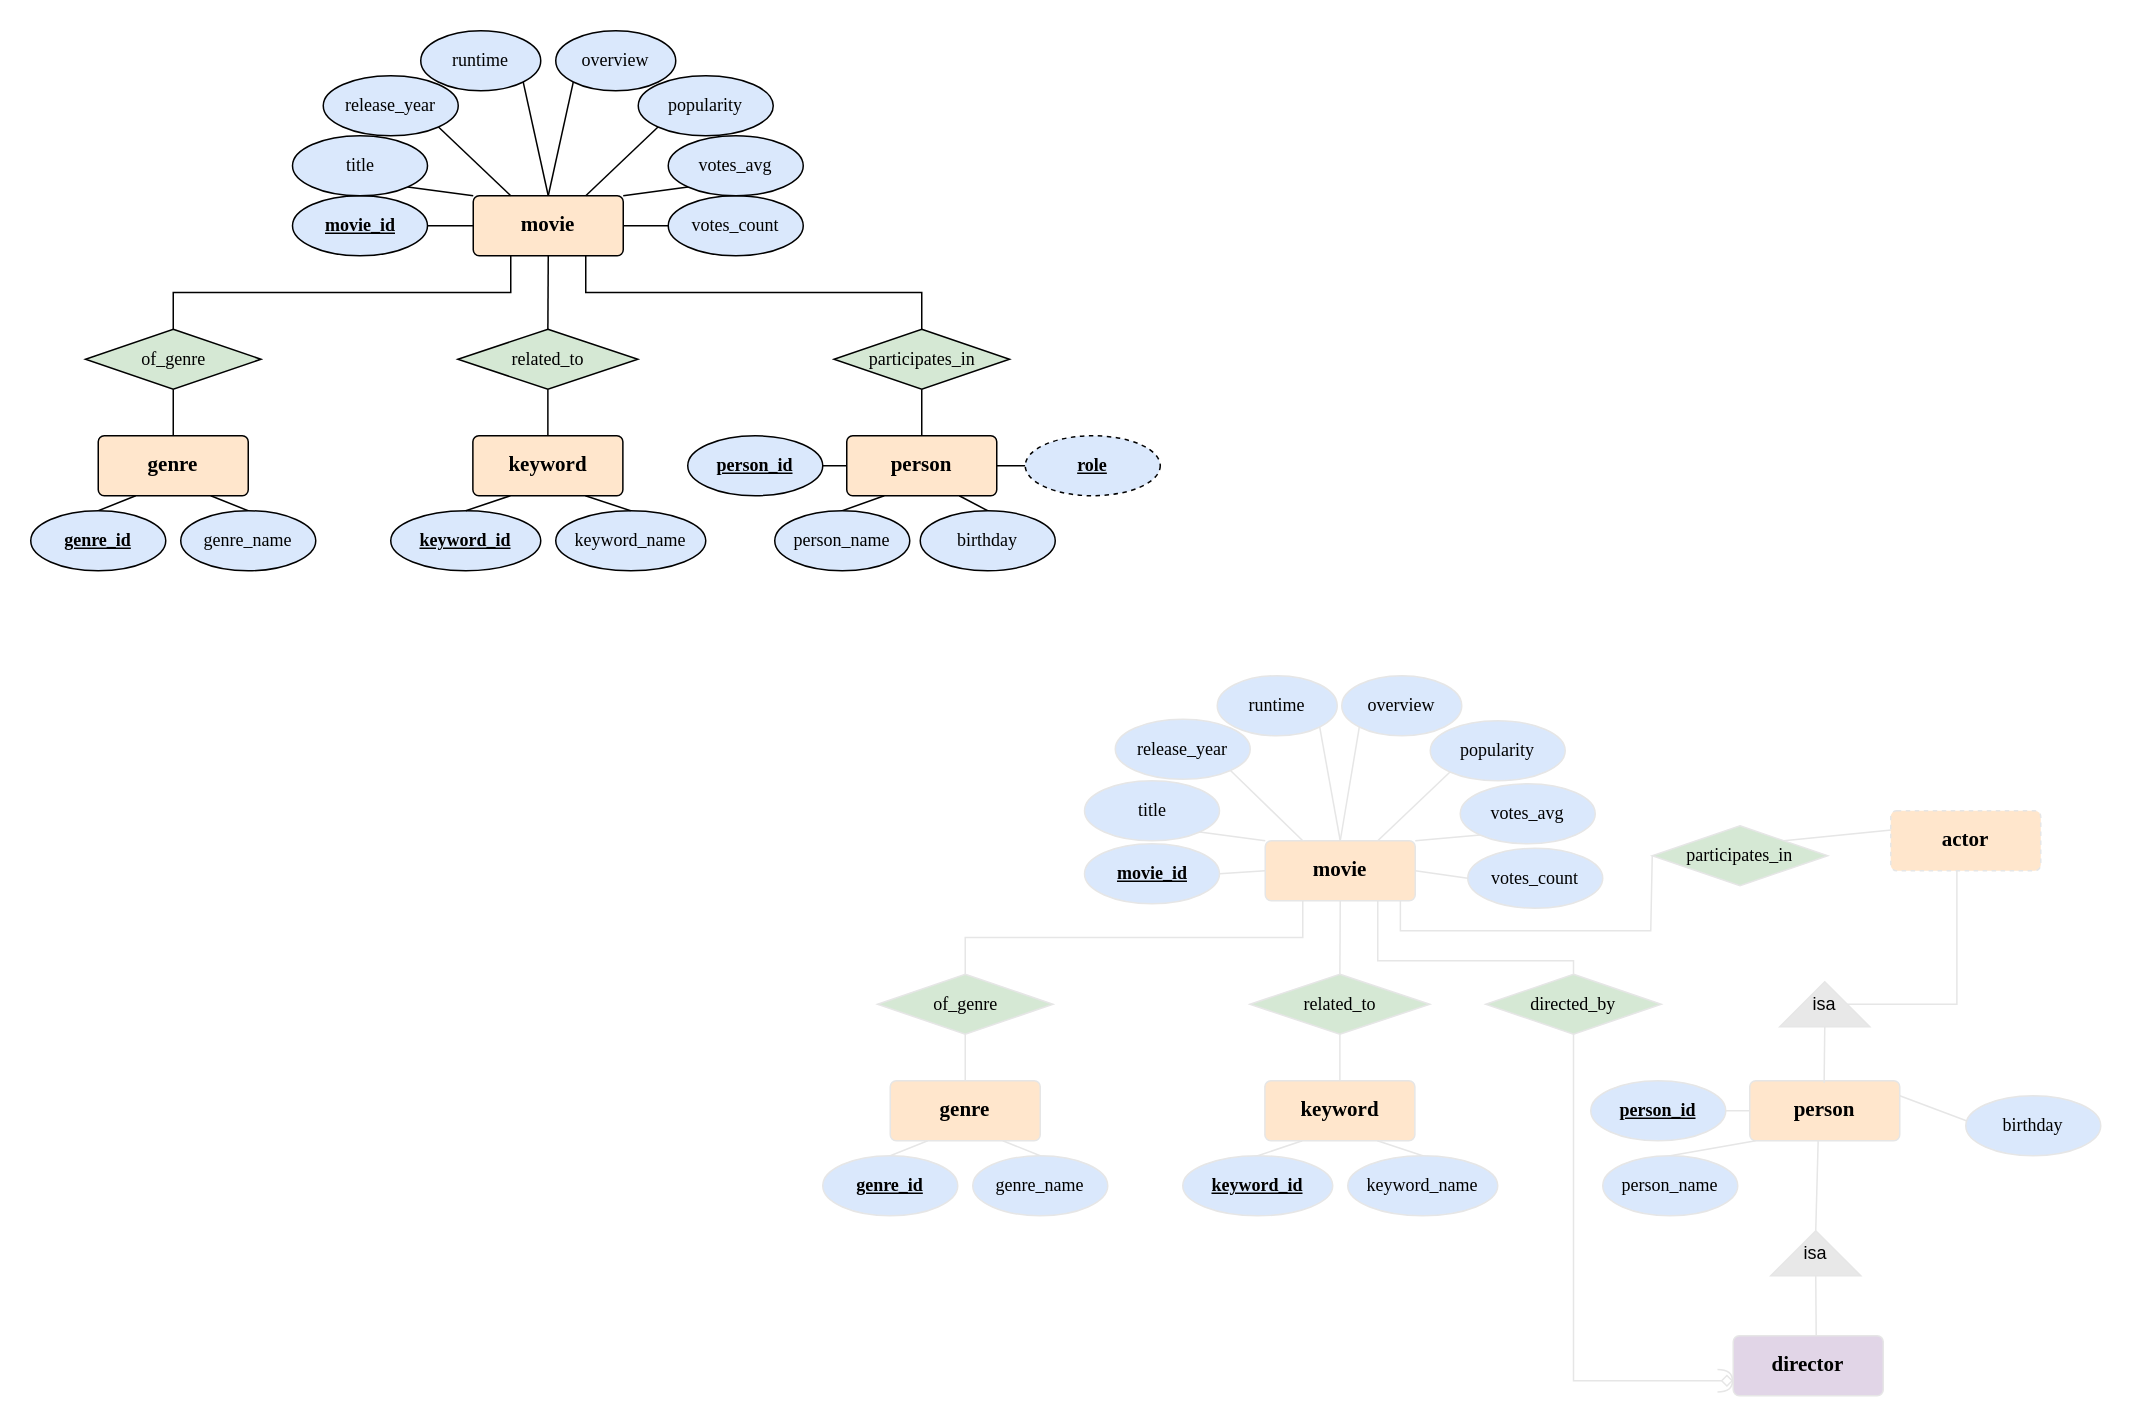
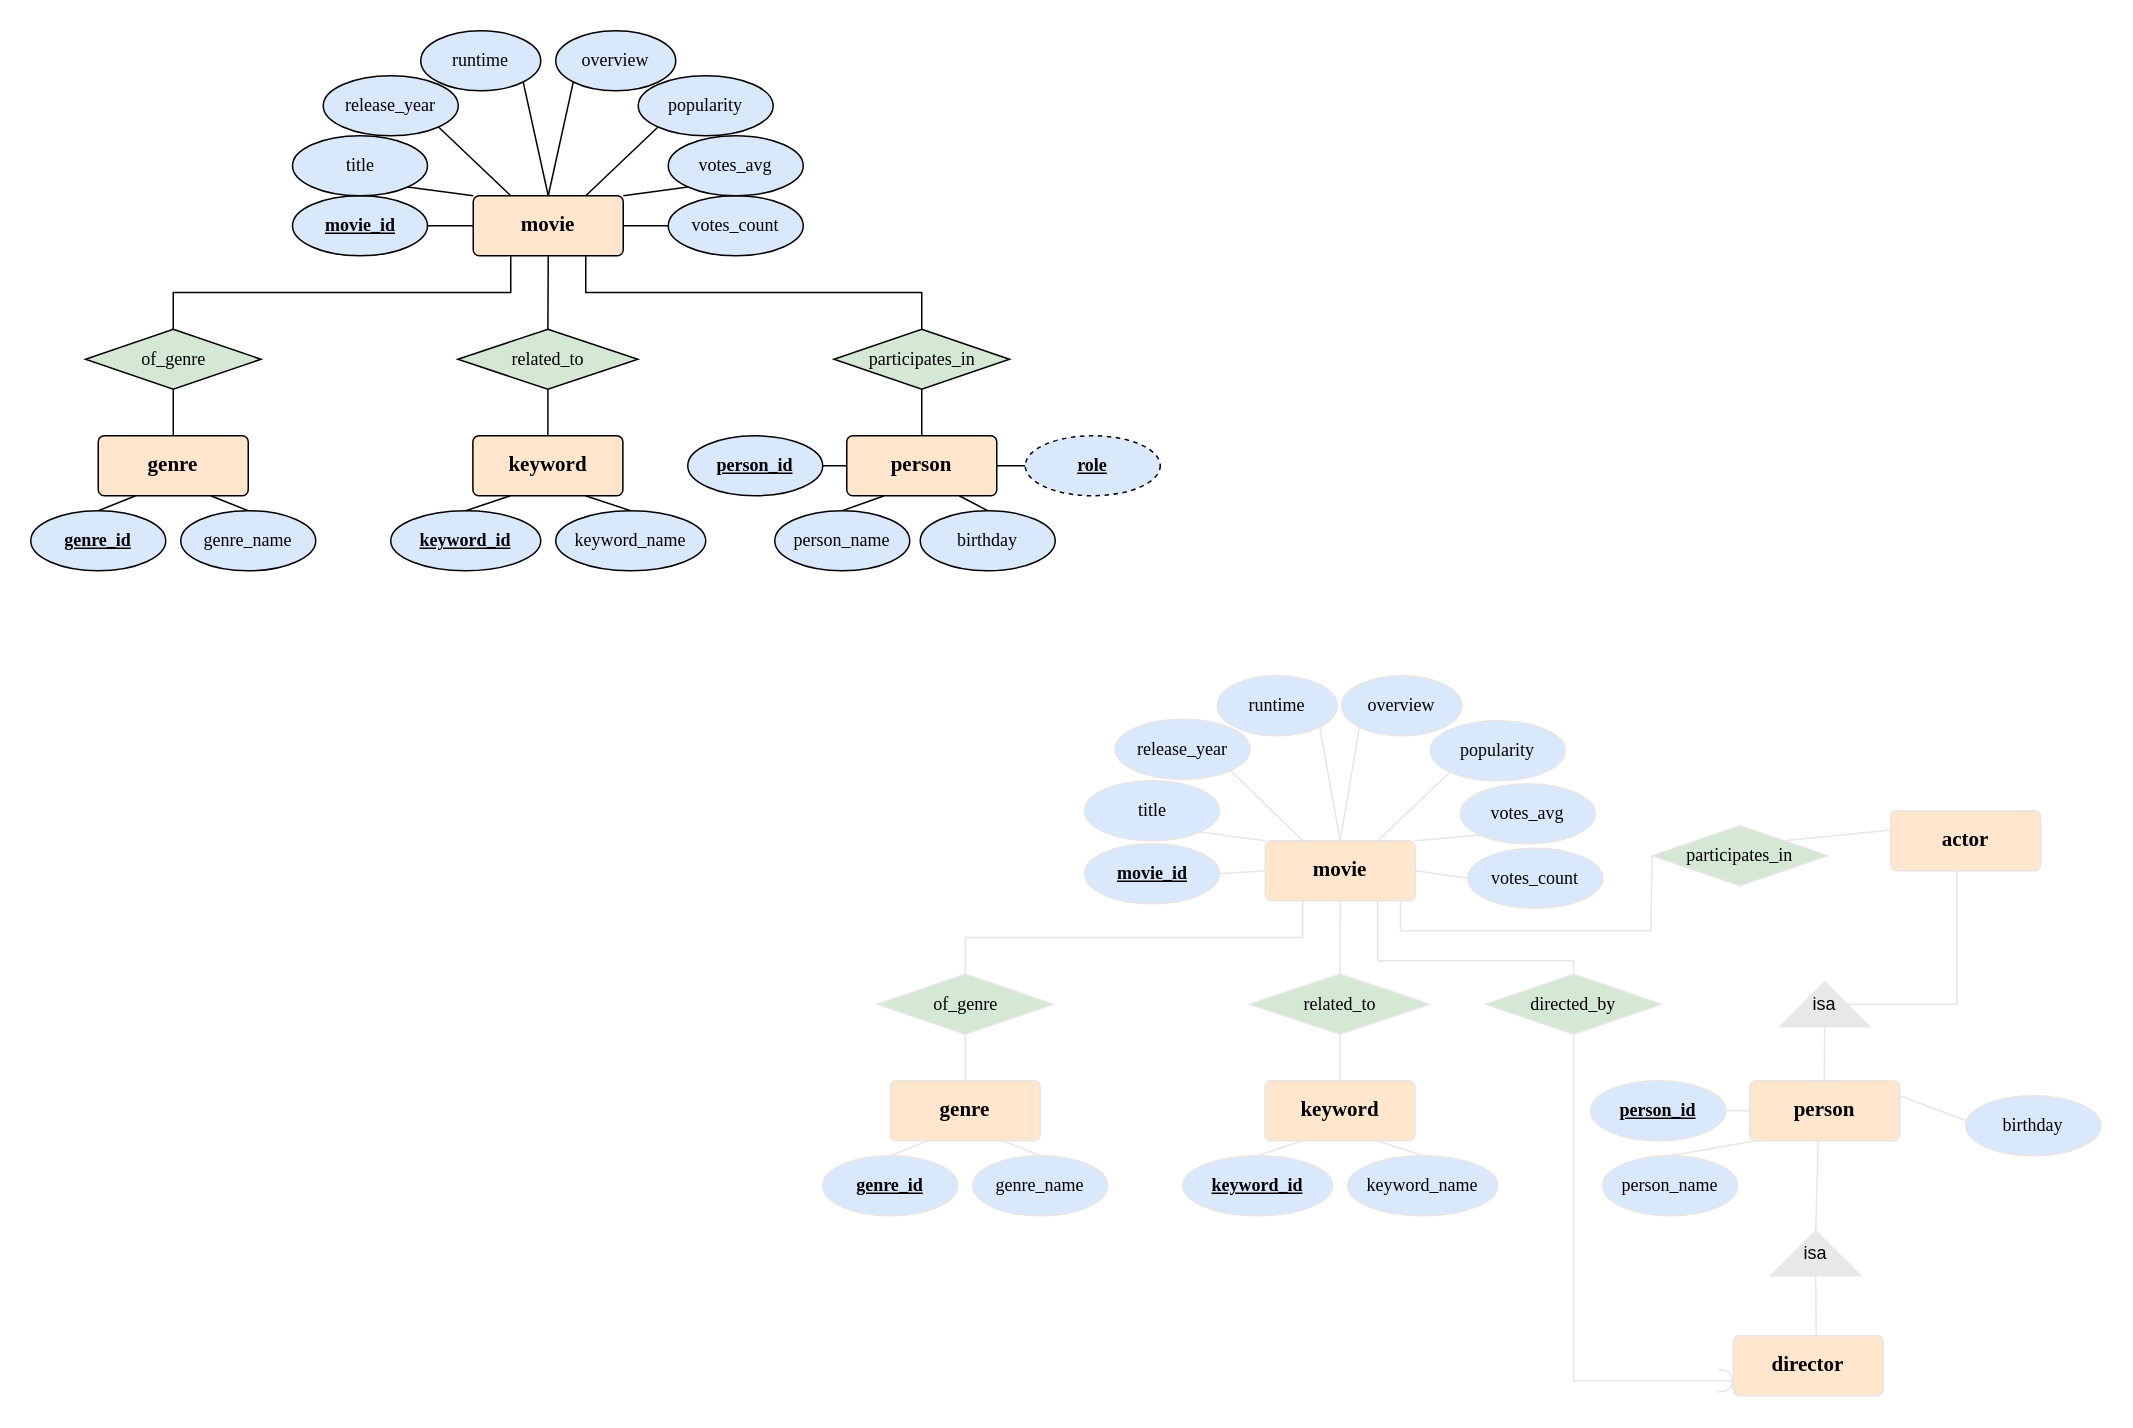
(1966, 841) -> (1966, 841)
(1808, 1366) -> (1808, 1366)
(1721, 1381) -> (1725, 1381)
